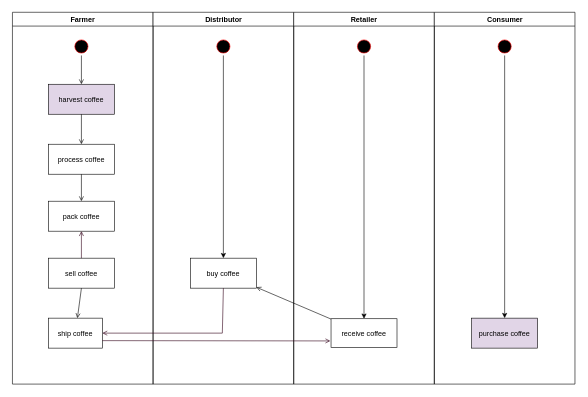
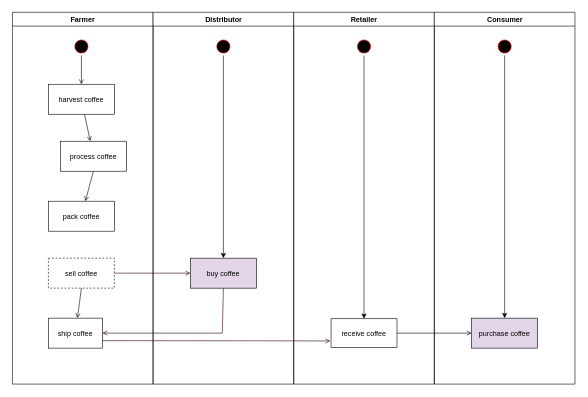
(81, 99) -> (81, 99)
(81, 159) -> (93, 156)
(81, 246) -> (151, 273)
(81, 273) -> (81, 273)
(223, 273) -> (223, 273)
(295, 304) -> (432, 333)
